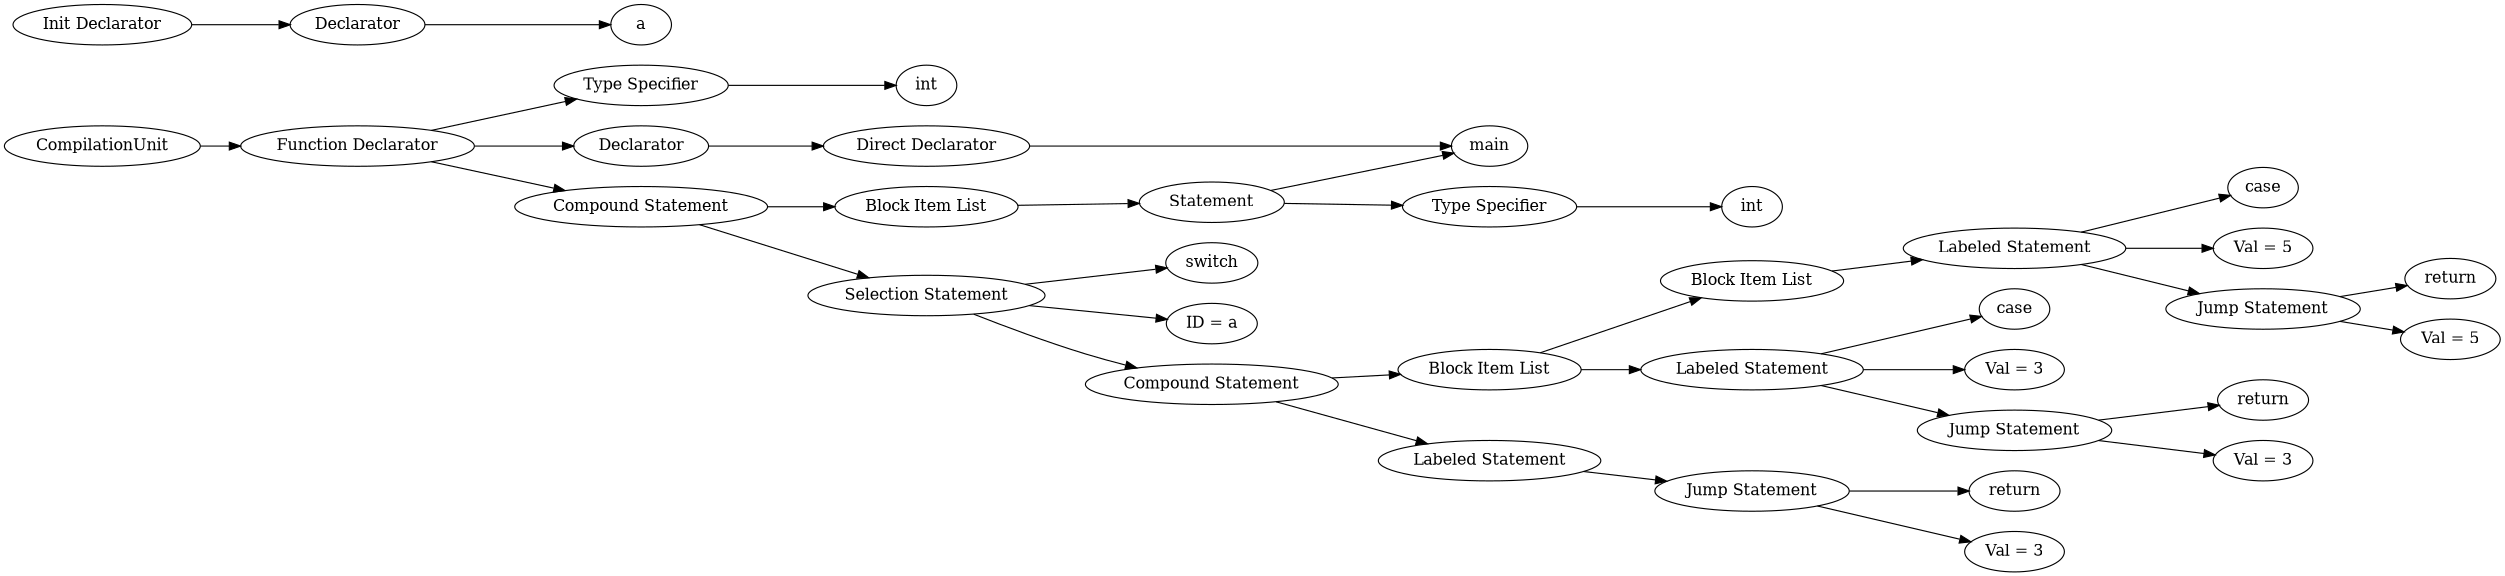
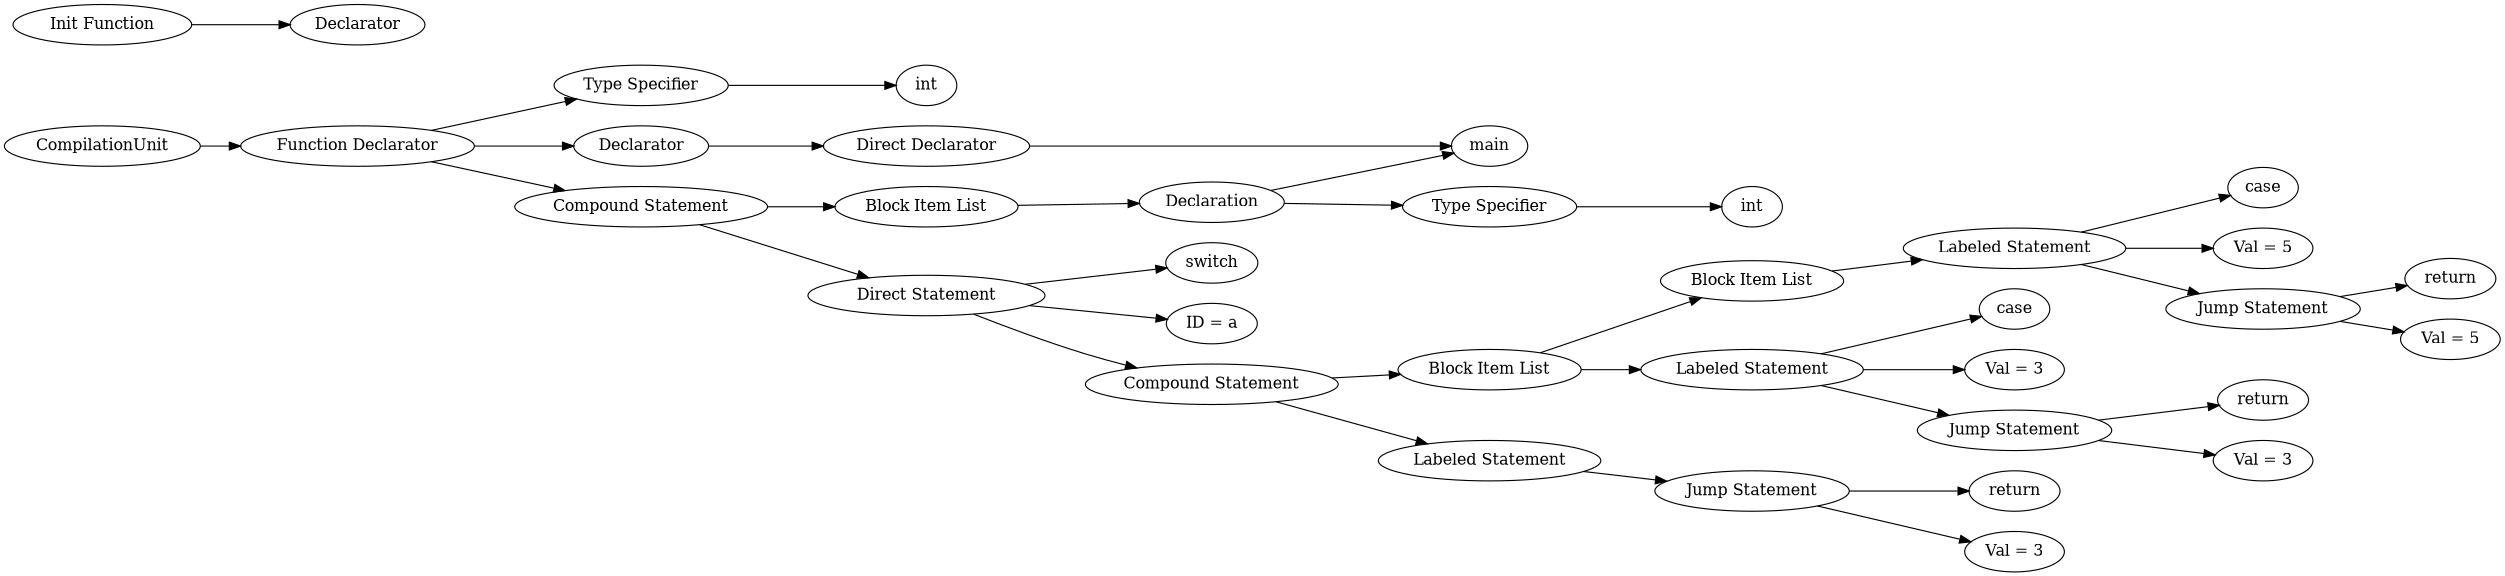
(102, 25) -> (102, 25)
(641, 25) -> none
(1212, 202) -> (1212, 202)
(926, 296) -> (926, 296)
